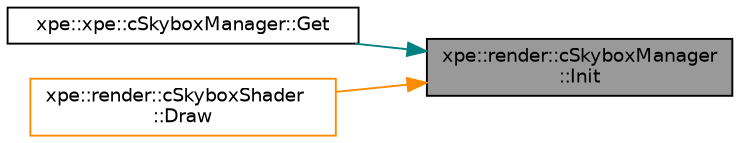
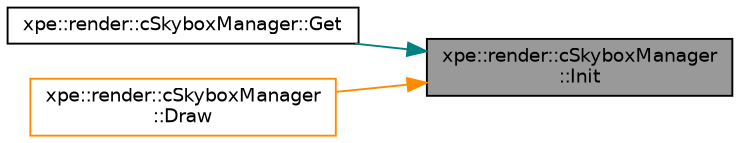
(183, 26) -> (183, 26)
(183, 107) -> (183, 107)
